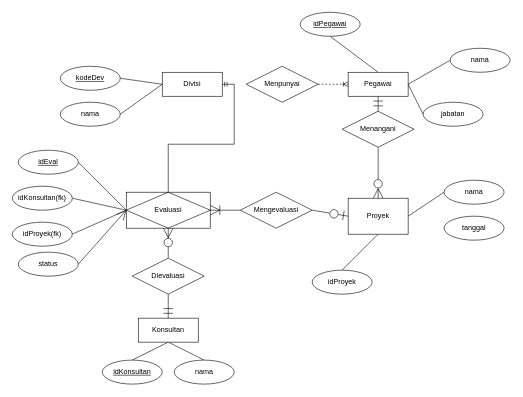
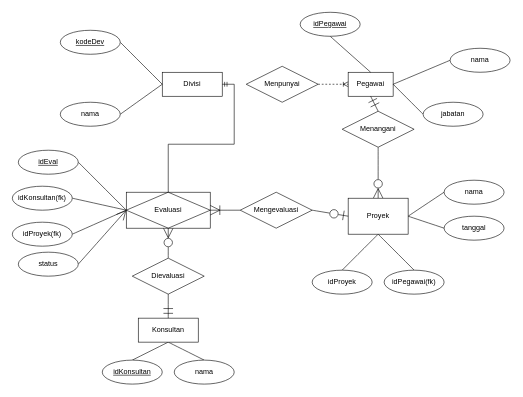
(90, 78) -> (90, 42)
(378, 84) -> (371, 84)
none -> (428, 223)
none -> (397, 253)
none -> (414, 282)
